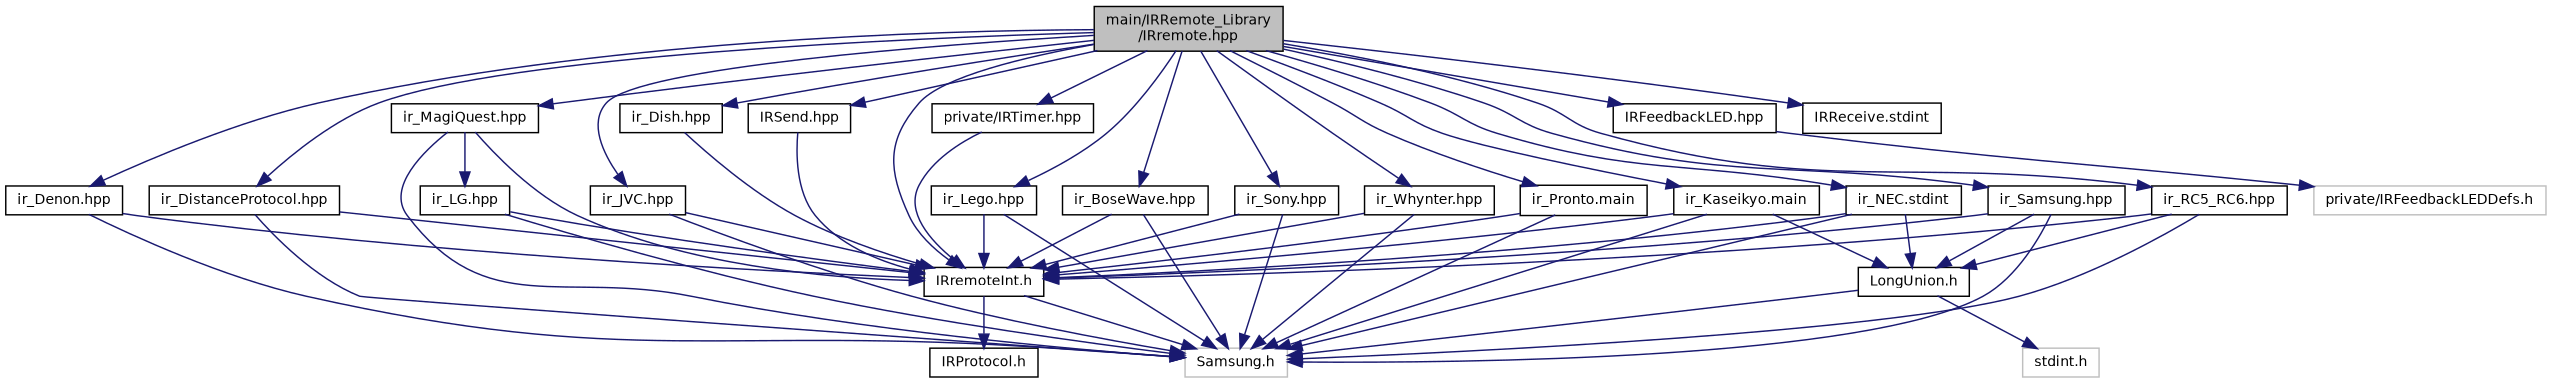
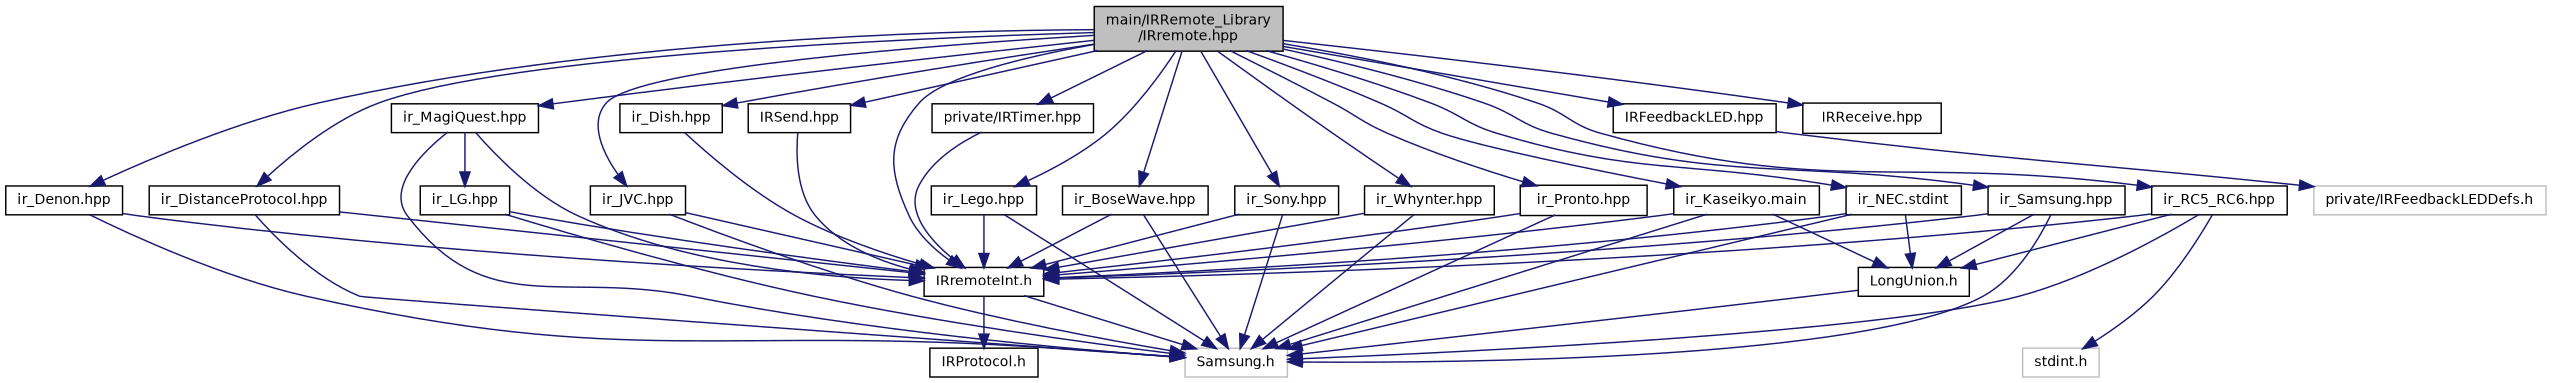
(1872, 118) -> (1872, 118)
(1584, 200) -> (1584, 200)
(1981, 319) -> (2163, 286)
